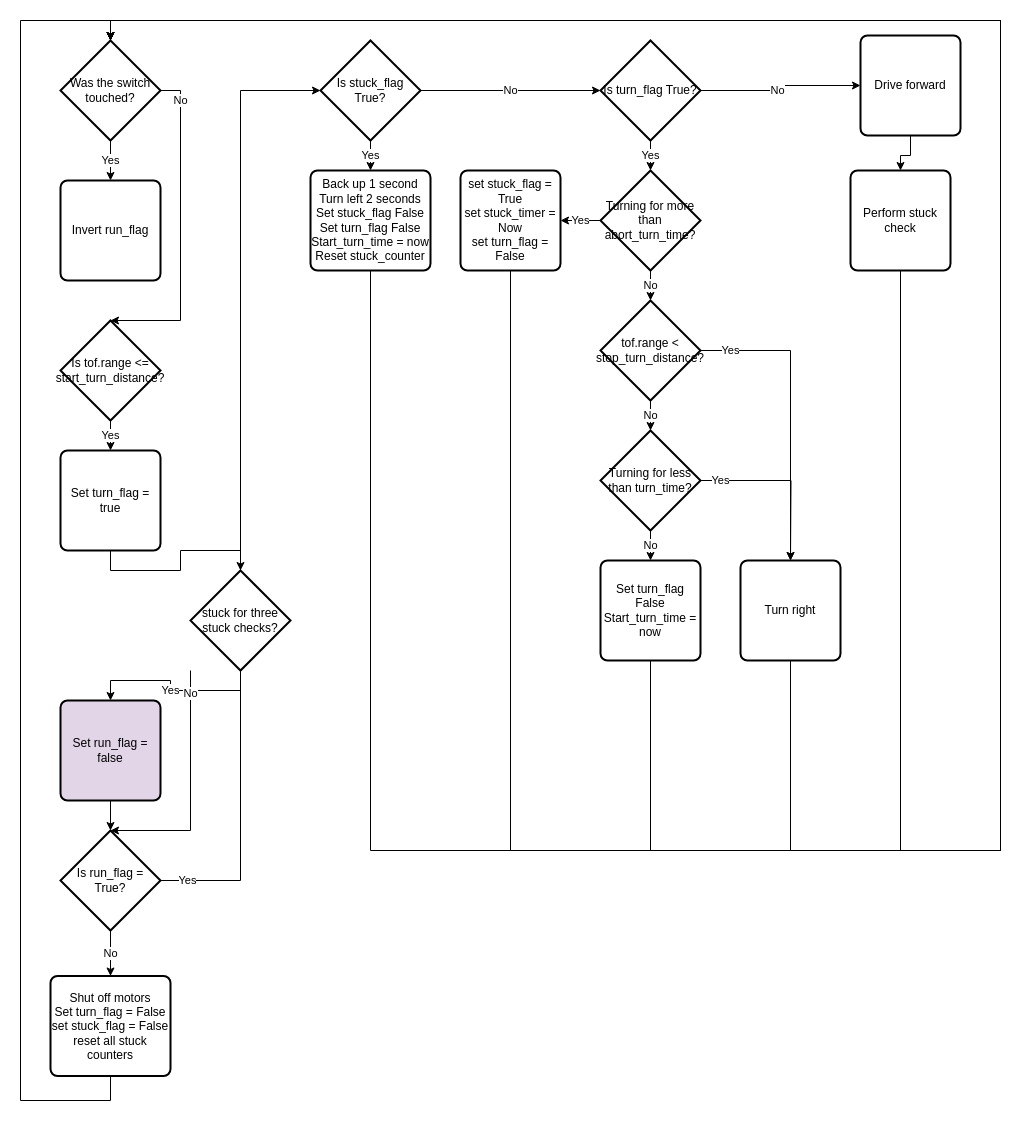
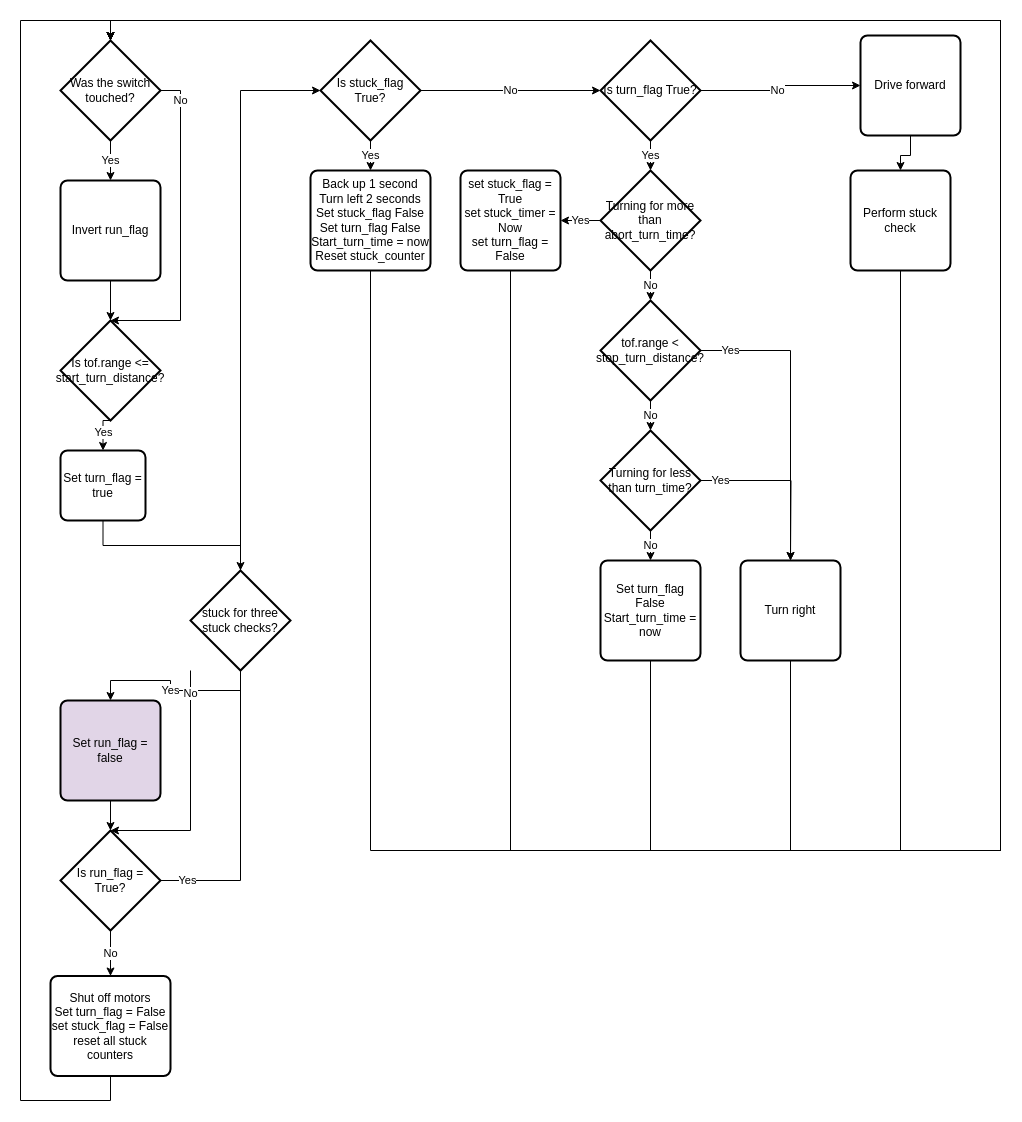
none -> (111, 297)
(111, 501) -> (103, 486)
